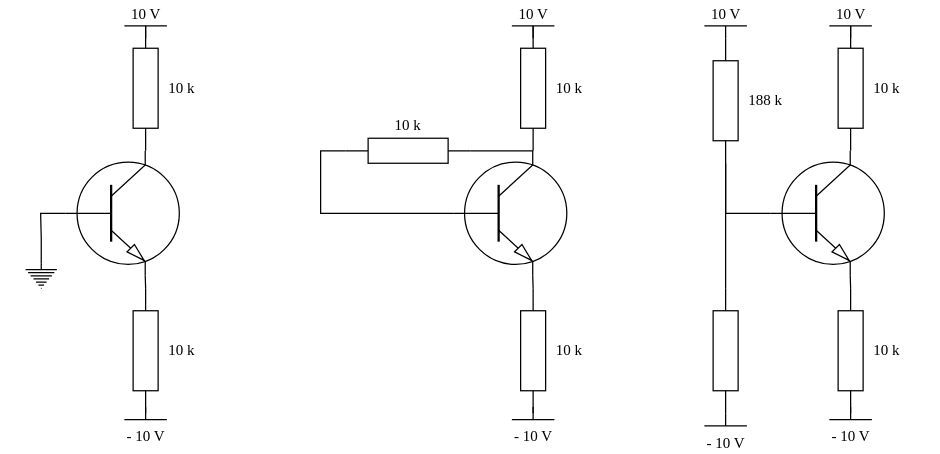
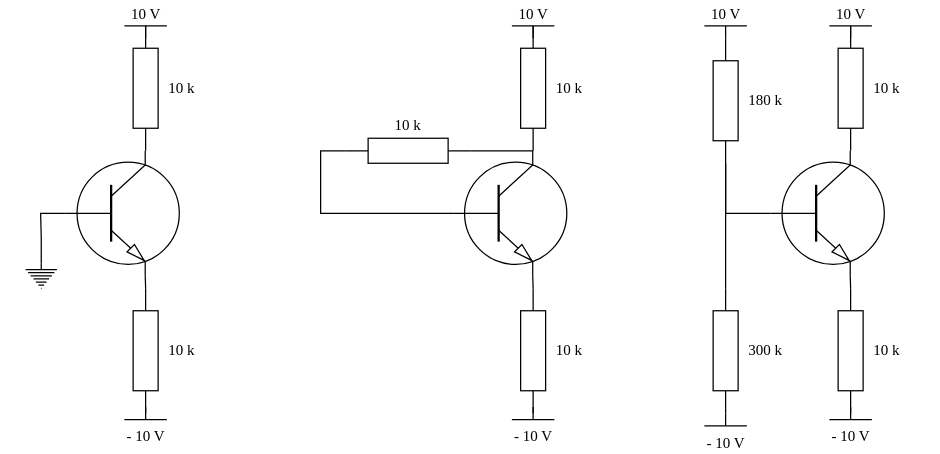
(766, 101) -> (766, 101)
none -> (766, 351)
